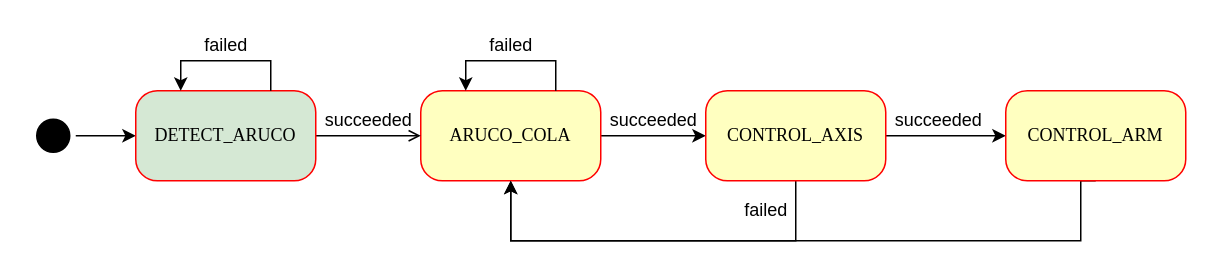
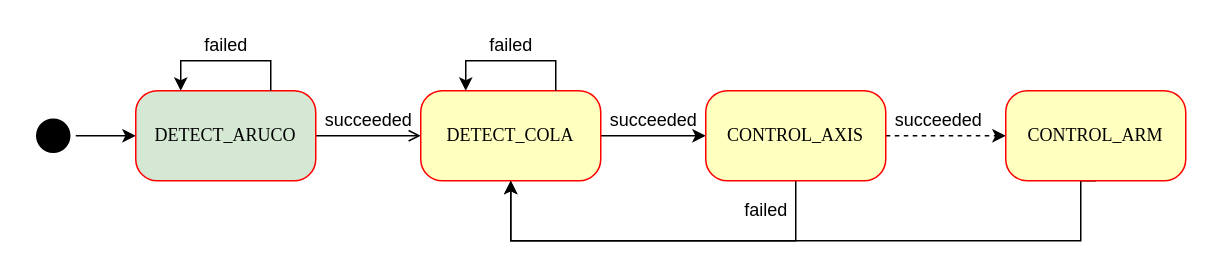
(511, 136) -> (511, 136)
(941, 136) -> (941, 136)
